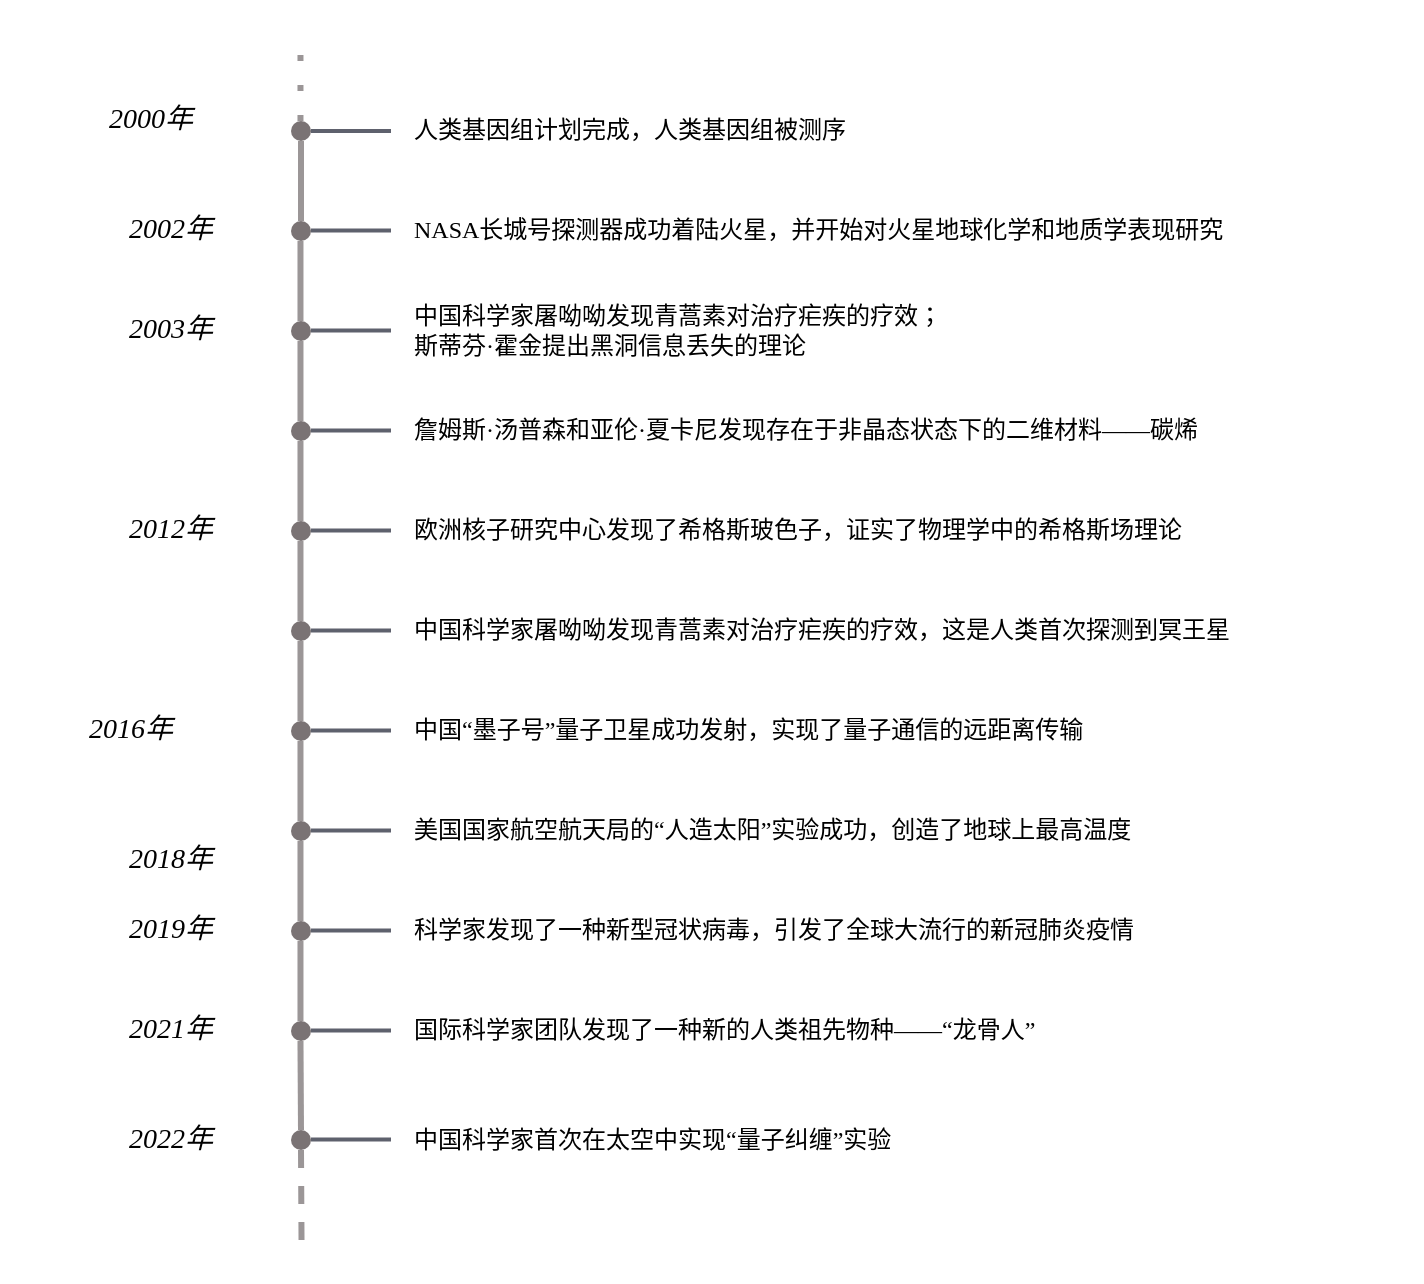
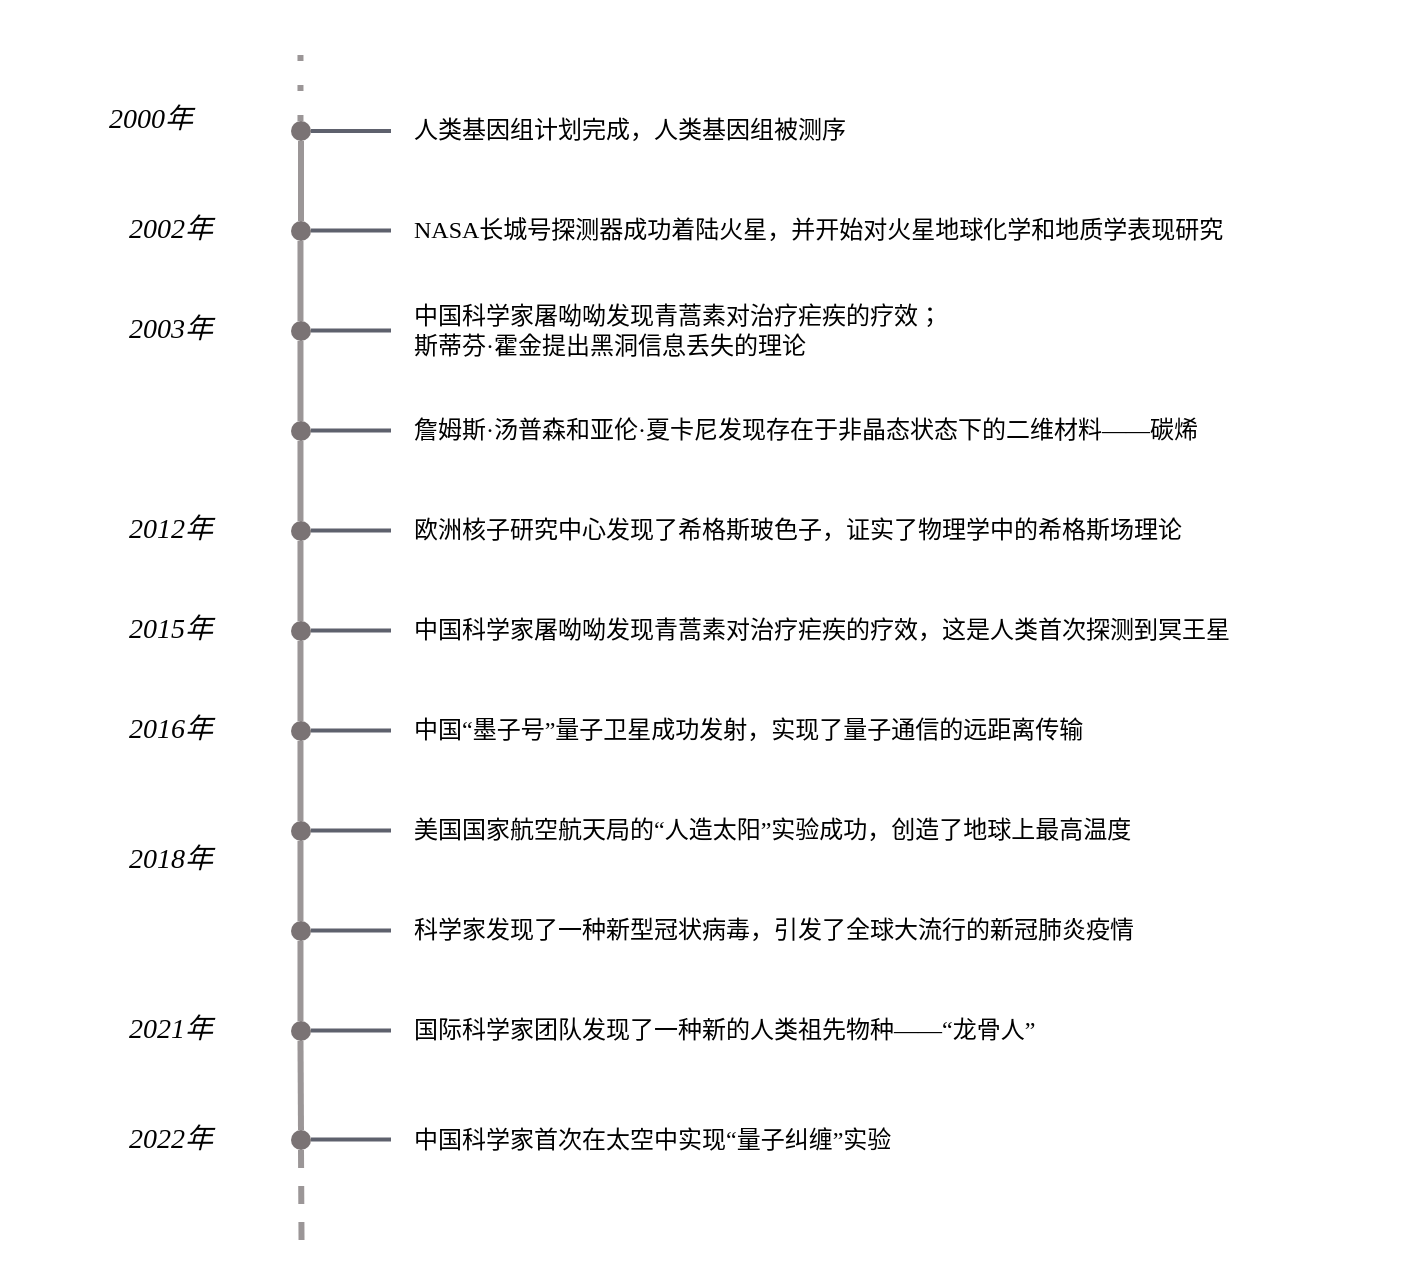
none -> (171, 631)
(131, 730) -> (171, 730)
(171, 930) -> none
